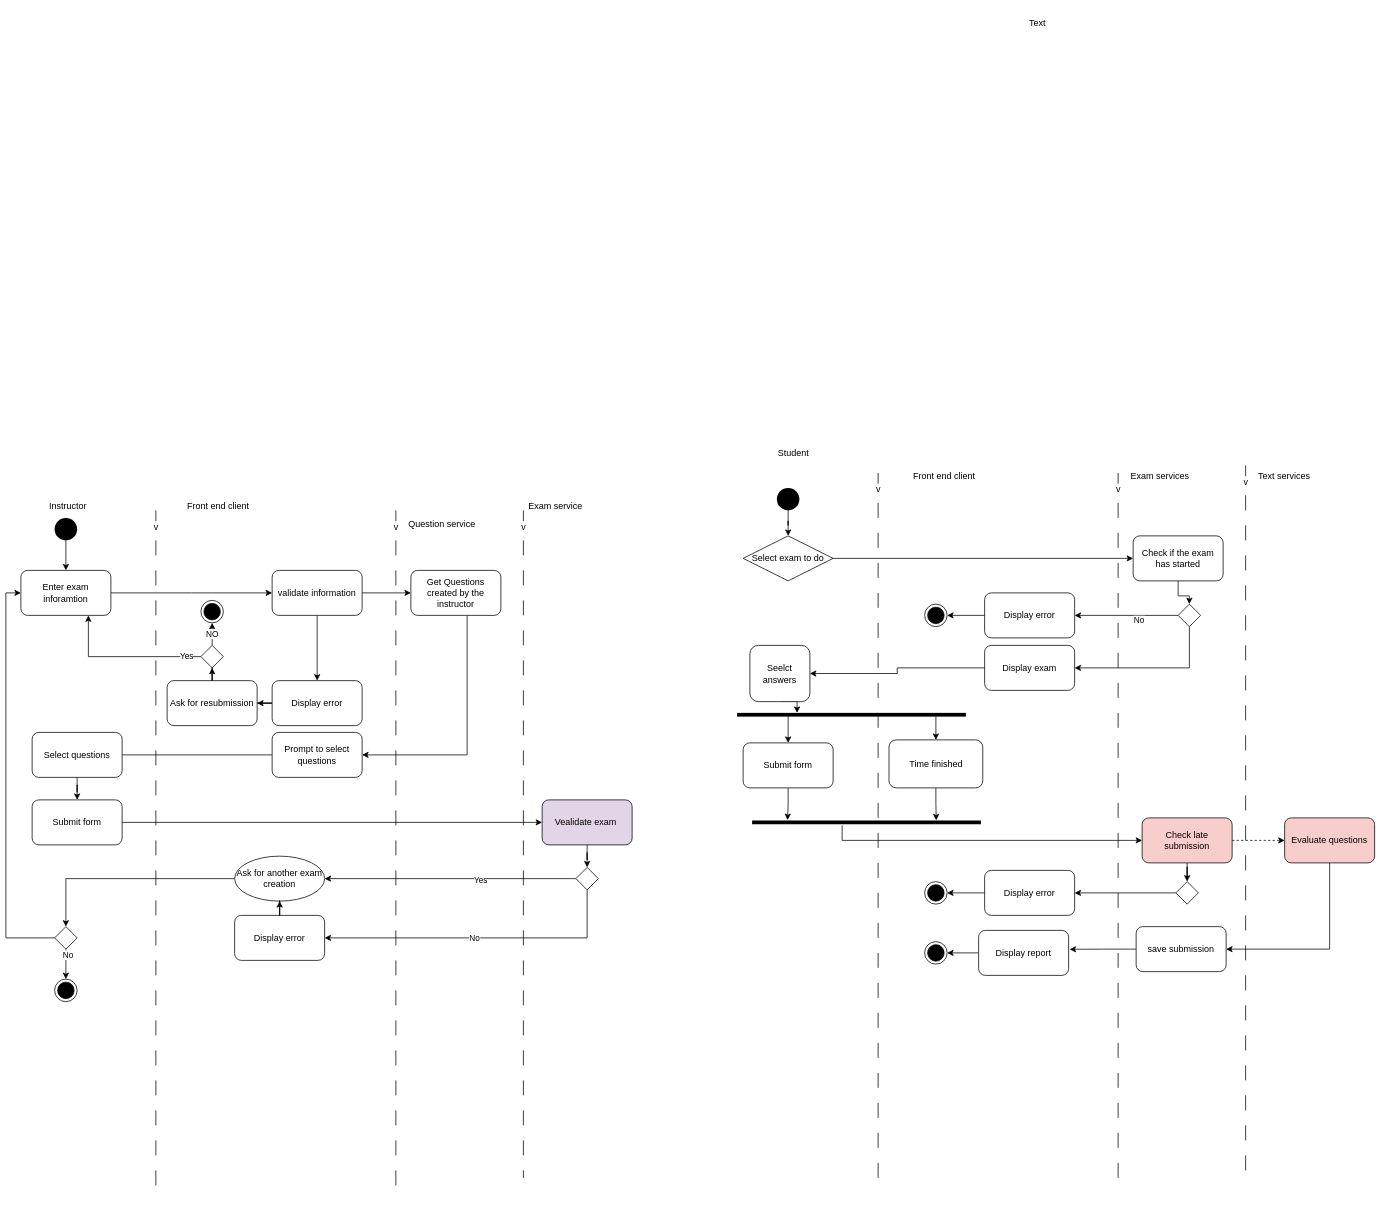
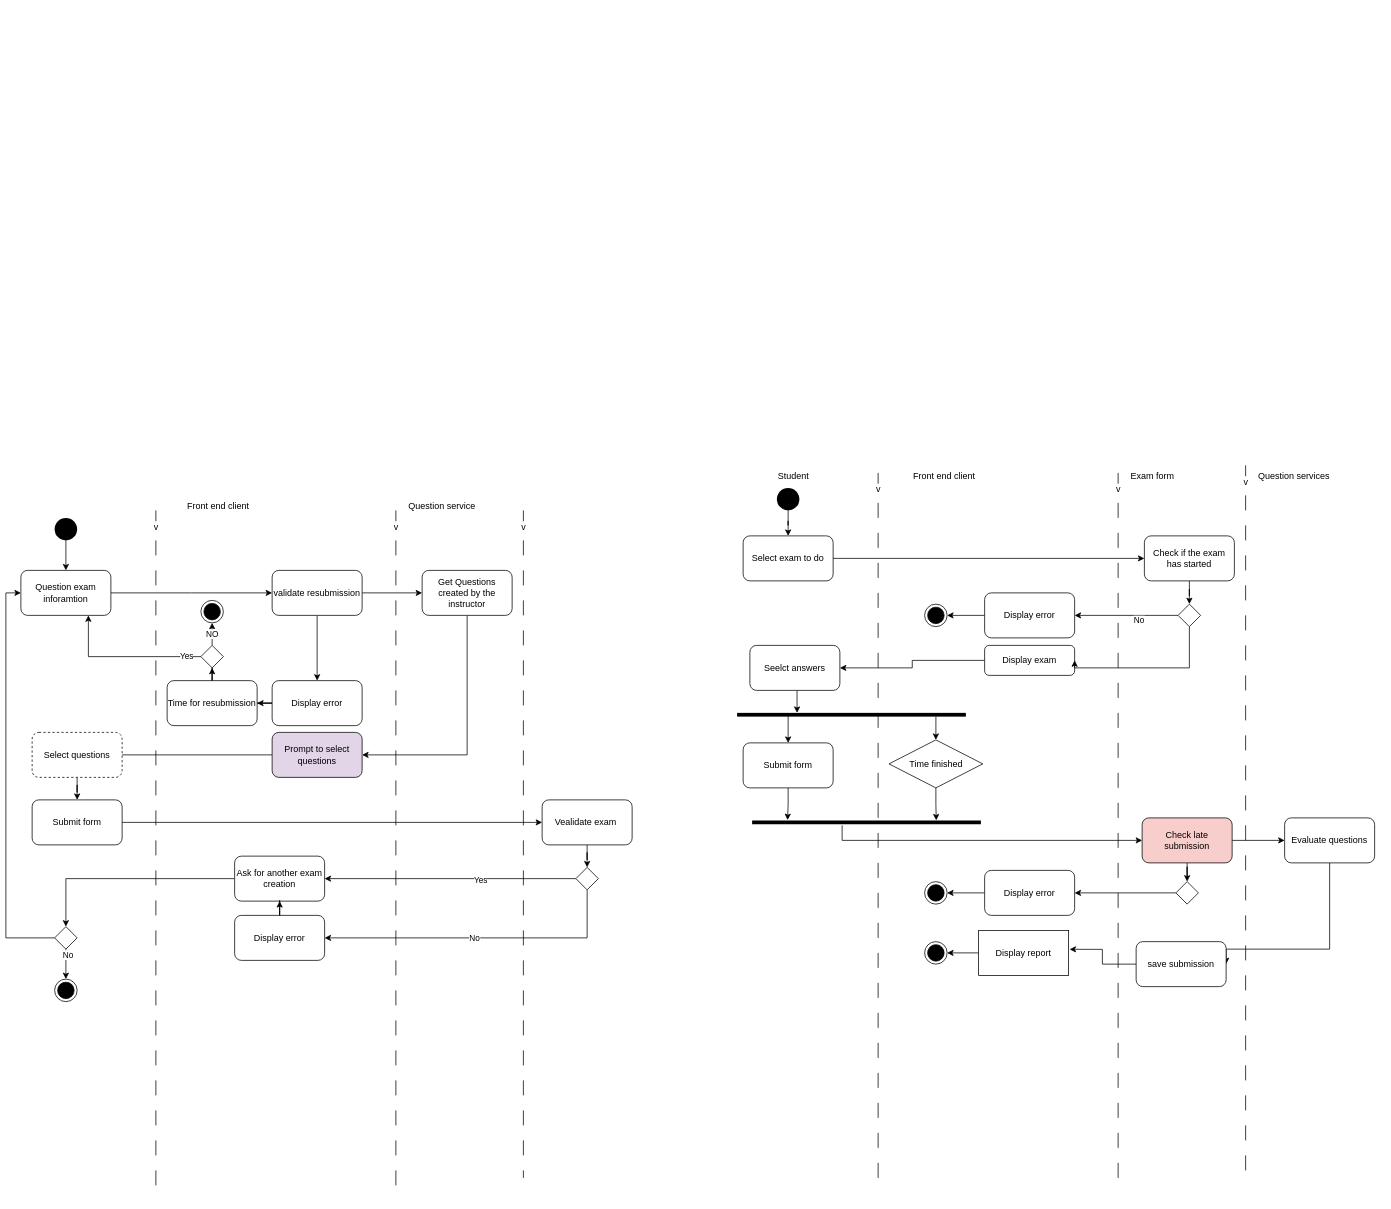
(1037, 23) -> none
(788, 450) -> (788, 473)
(1161, 476) -> (1152, 476)
(1288, 476) -> (1297, 476)
(66, 503) -> none
(568, 503) -> none
(448, 522) -> (448, 503)
(788, 558) -> (788, 558)
(1178, 558) -> (1189, 558)
(66, 593) -> (66, 593)
(317, 593) -> (317, 593)
(456, 593) -> (467, 593)
(1029, 668) -> (1029, 660)
(780, 674) -> (795, 668)
(212, 703) -> (212, 703)
(77, 755) -> (77, 755)
(317, 755) -> (317, 755)
(936, 764) -> (936, 764)
(587, 822) -> (587, 822)
(1254, 840) -> (1254, 840)
(1329, 840) -> (1329, 840)
(279, 879) -> (279, 879)
(1181, 949) -> (1181, 964)
(1023, 953) -> (1023, 953)
